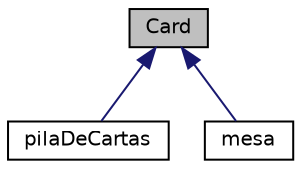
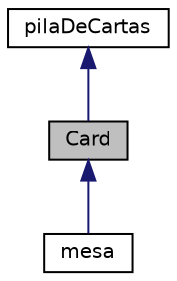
(122, 93) -> (88, 95)
